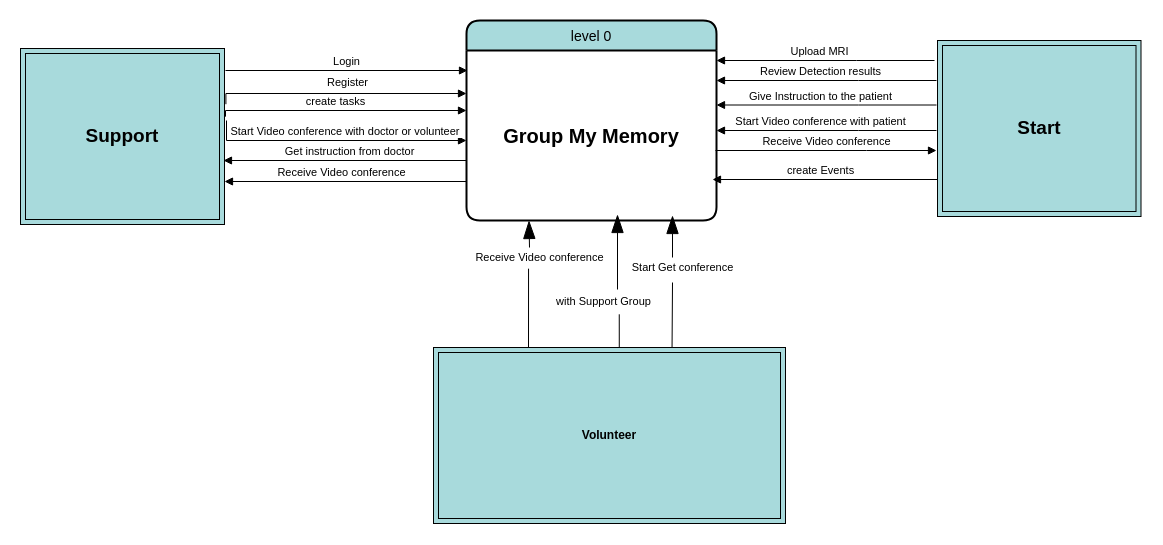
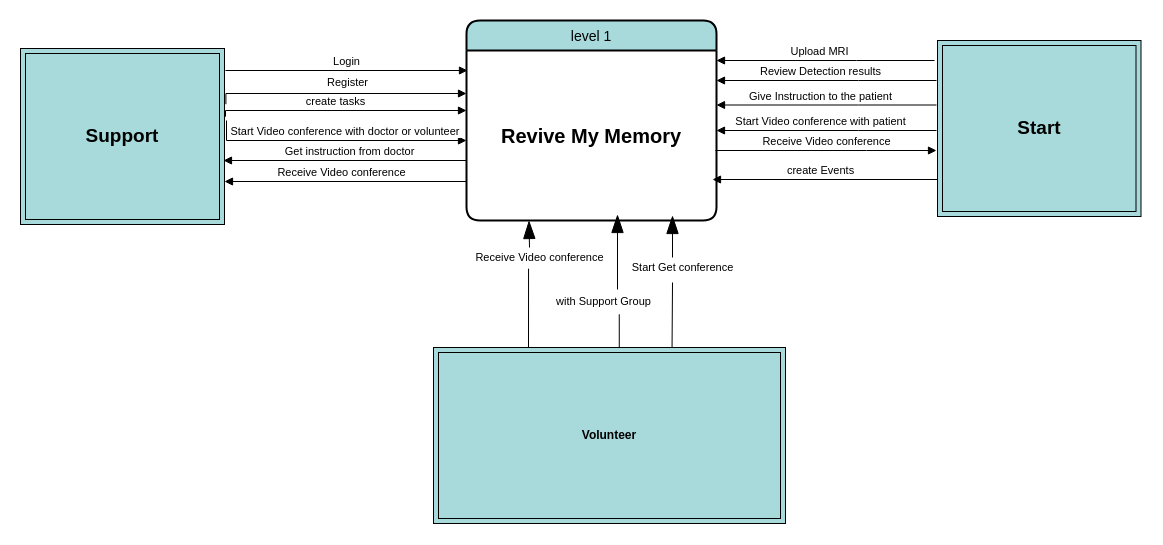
(591, 36) -> (591, 36)
(592, 136) -> (592, 136)
